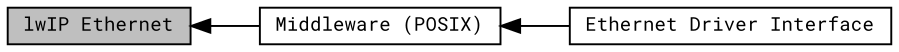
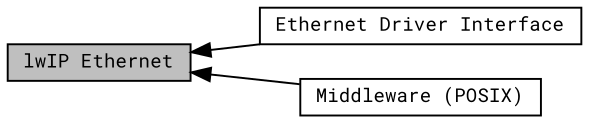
(545, 26) -> (235, 47)
